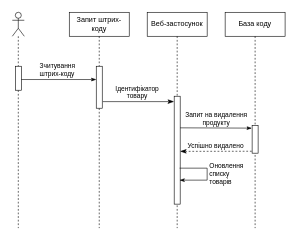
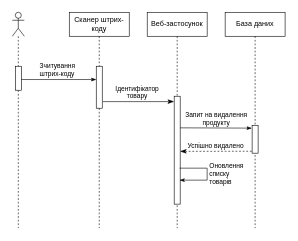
(99, 24) -> (99, 24)
(255, 24) -> (255, 24)
